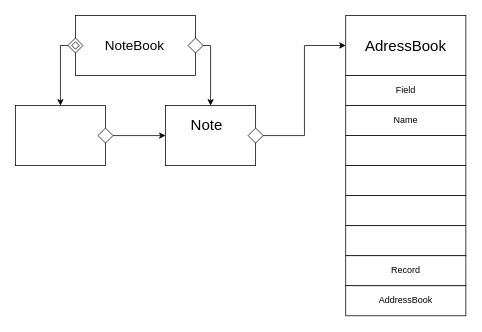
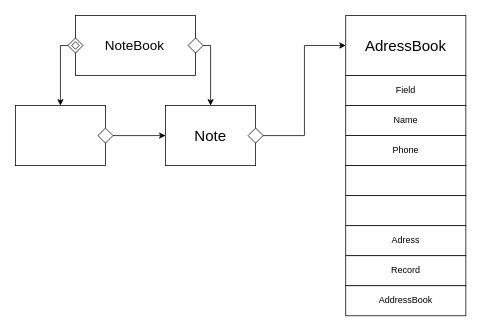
(207, 124) -> (210, 135)
none -> (405, 150)
none -> (405, 240)
